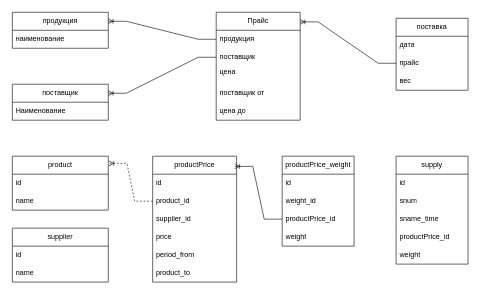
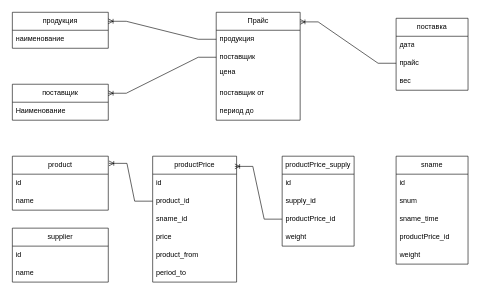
(233, 111) -> (237, 111)
(318, 165) -> (318, 165)
(432, 165) -> (432, 165)
(131, 181) -> (131, 181)
(302, 201) -> (302, 201)
(176, 219) -> (171, 219)
(178, 255) -> (180, 255)
(176, 273) -> (174, 273)
